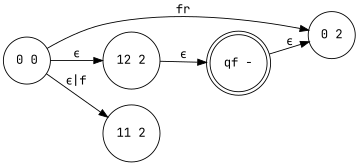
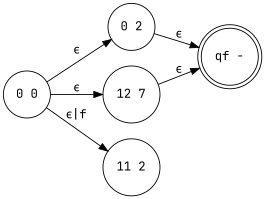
(183, 10) -> (77, 50)
(285, 49) -> (172, 39)
(131, 61) -> (131, 94)
